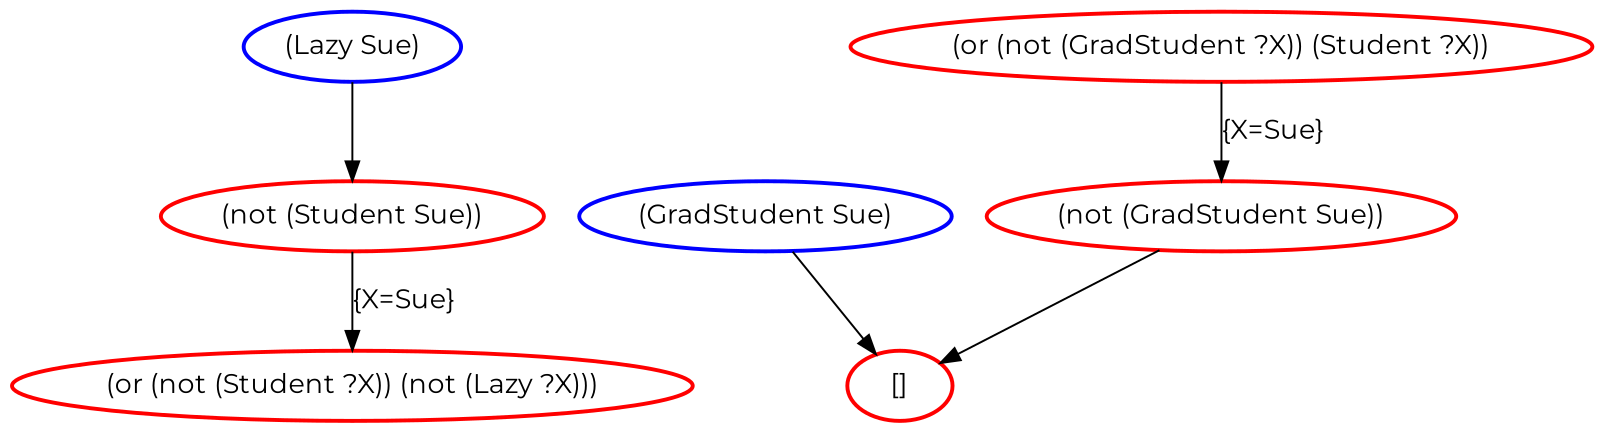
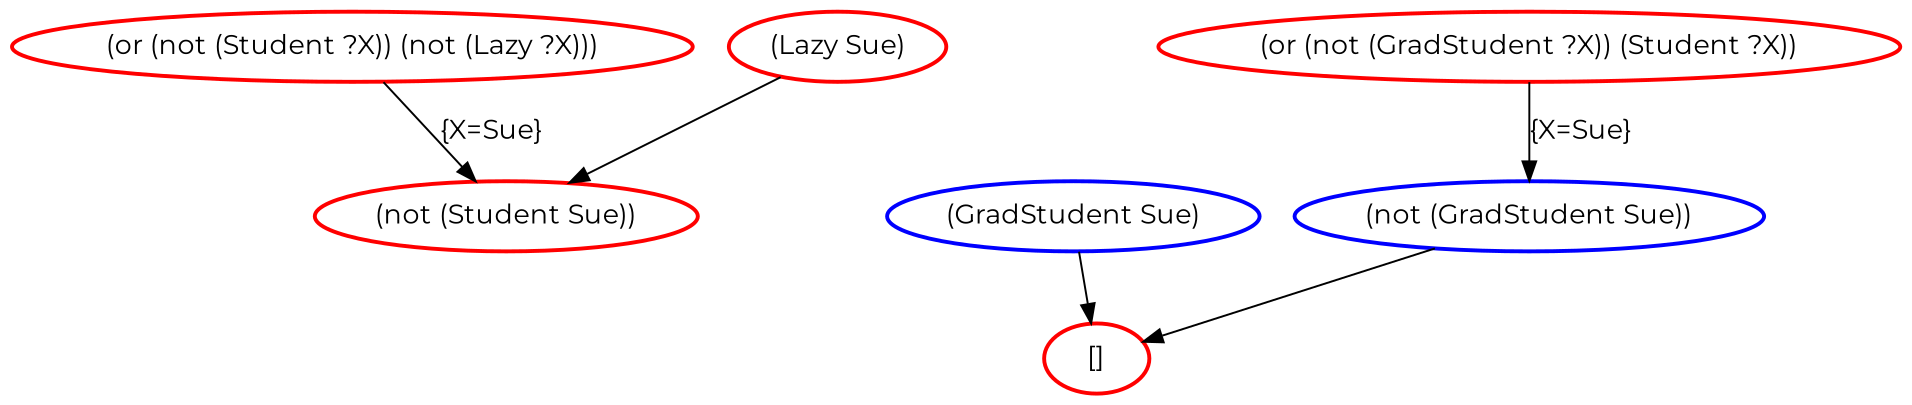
(352, 47) -> (838, 47)
(1221, 216) -> (1529, 216)
(352, 291) -> (423, 125)
